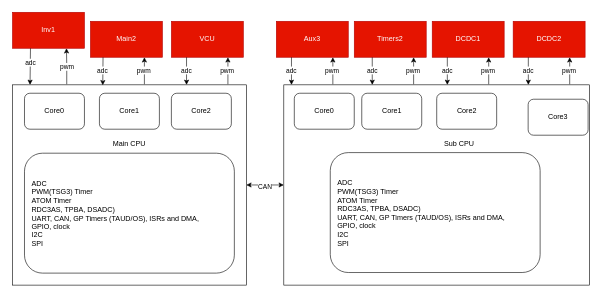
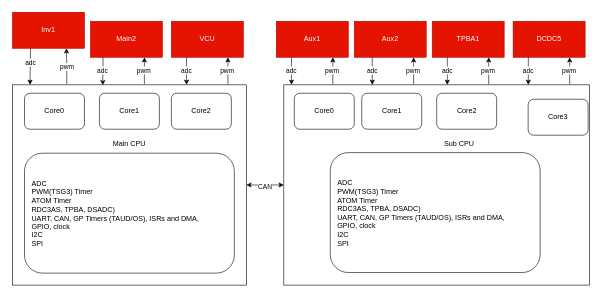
(312, 39) -> (312, 39)
(390, 39) -> (390, 39)
(468, 39) -> (468, 39)
(549, 39) -> (549, 39)
